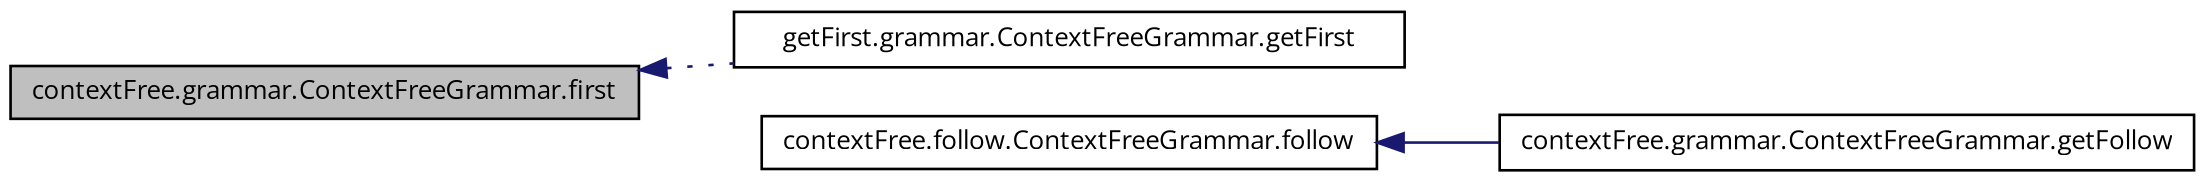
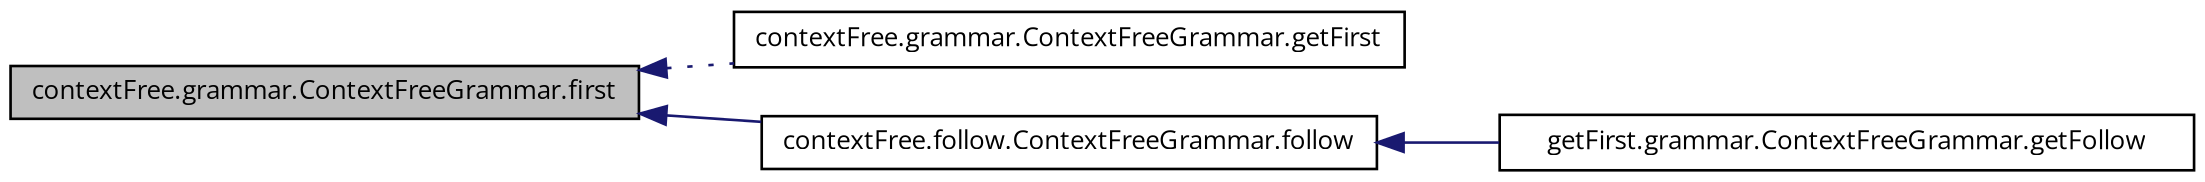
(1069, 40) -> (1069, 40)
none -> (714, 119)
(1847, 143) -> (1847, 143)
